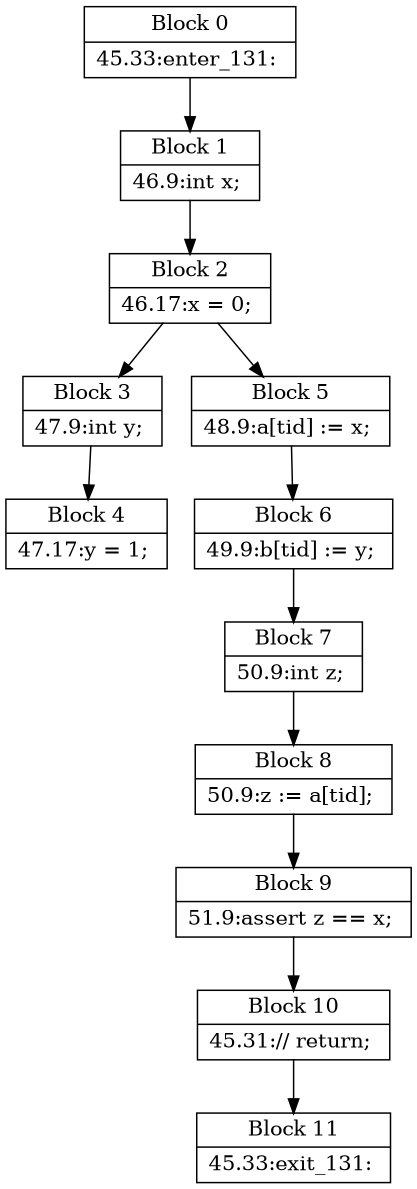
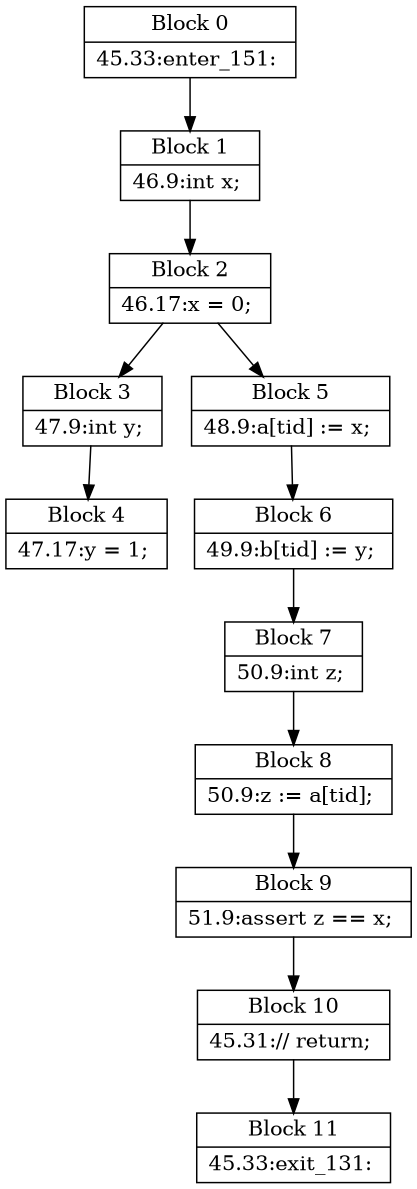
(190, 59) -> (190, 59)
